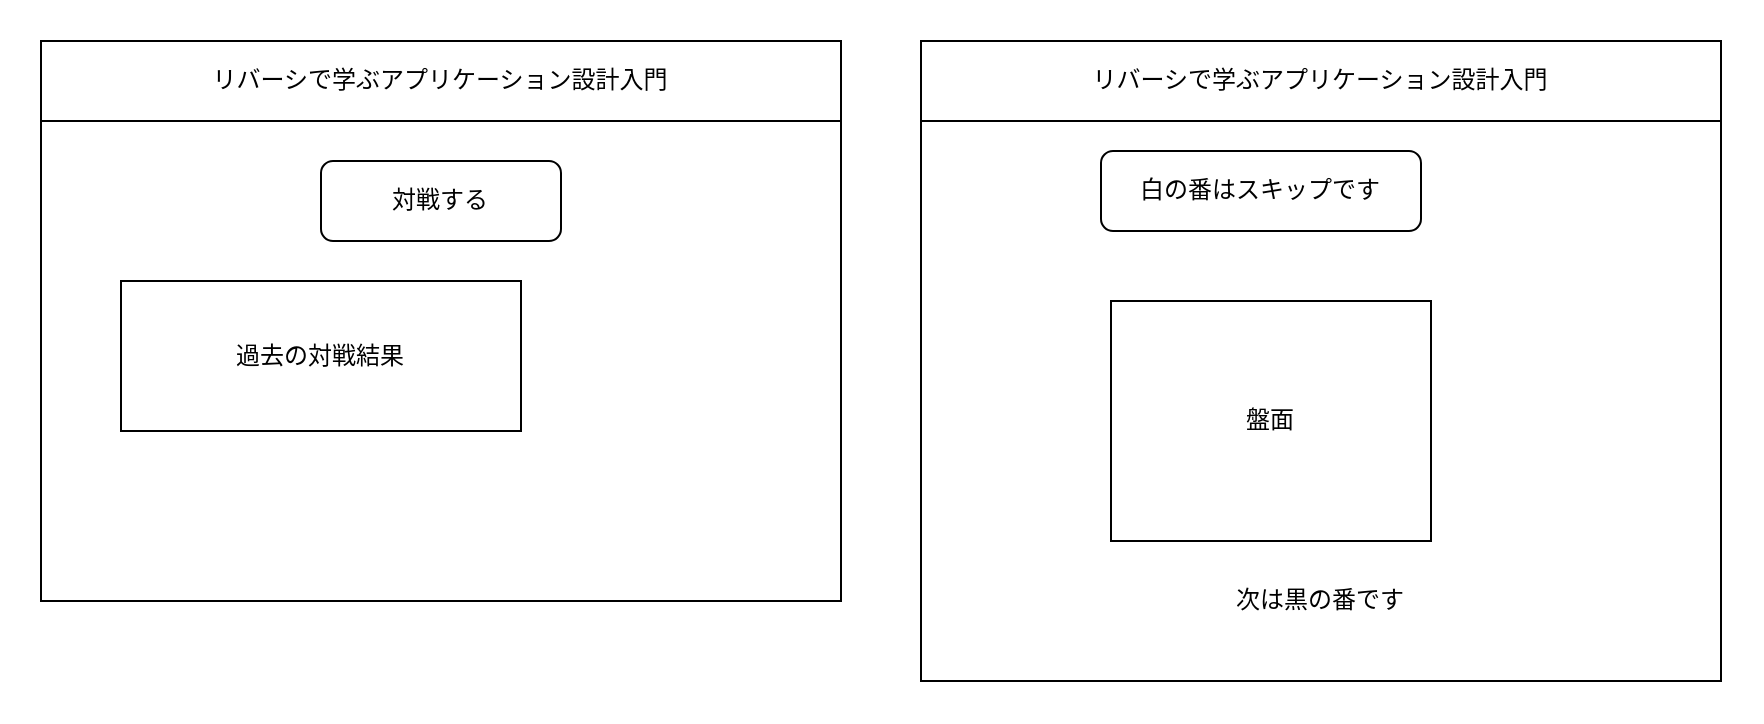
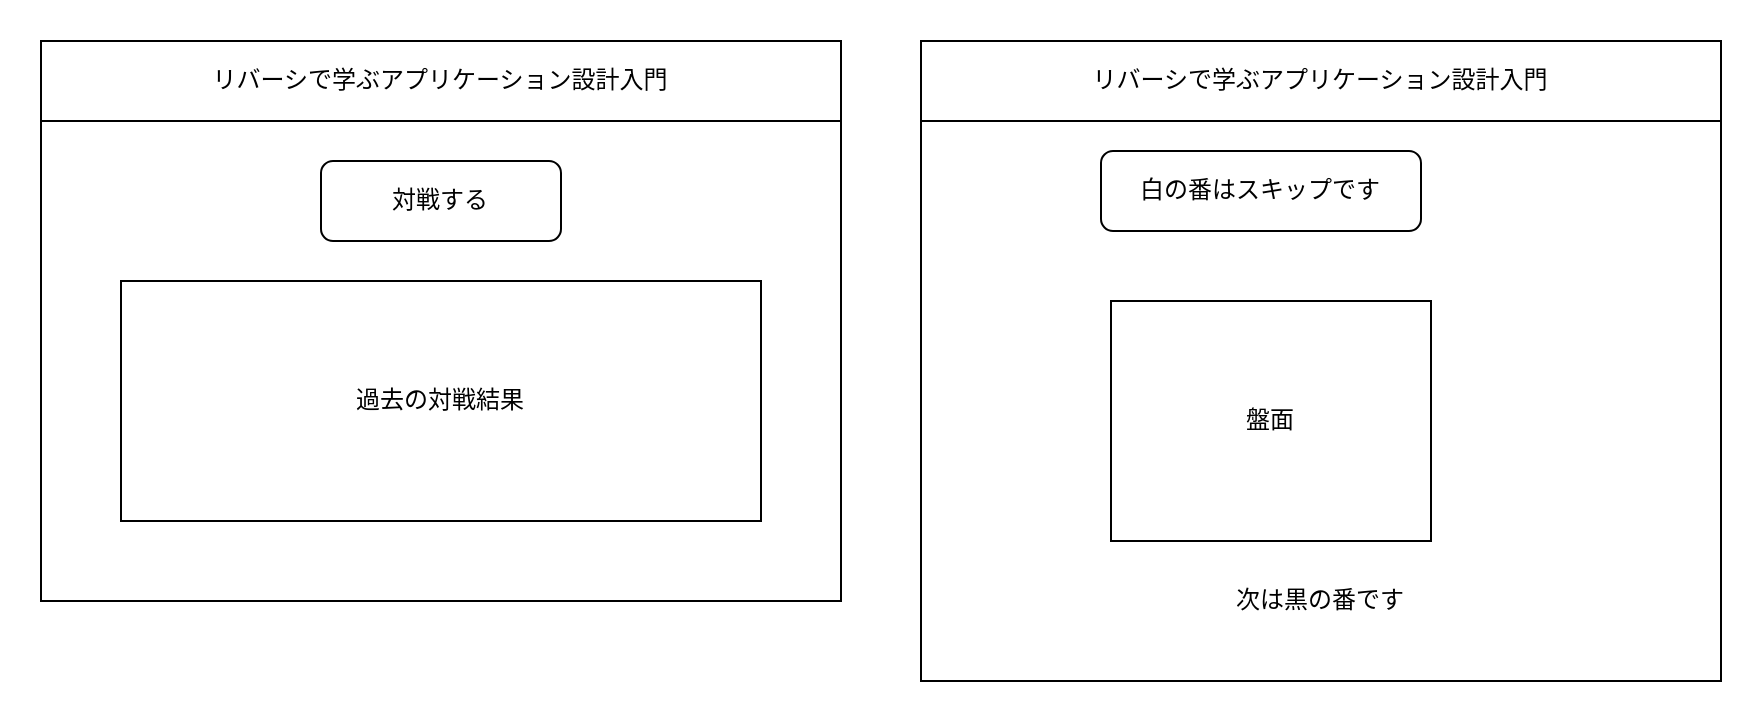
(321, 356) -> (441, 401)
